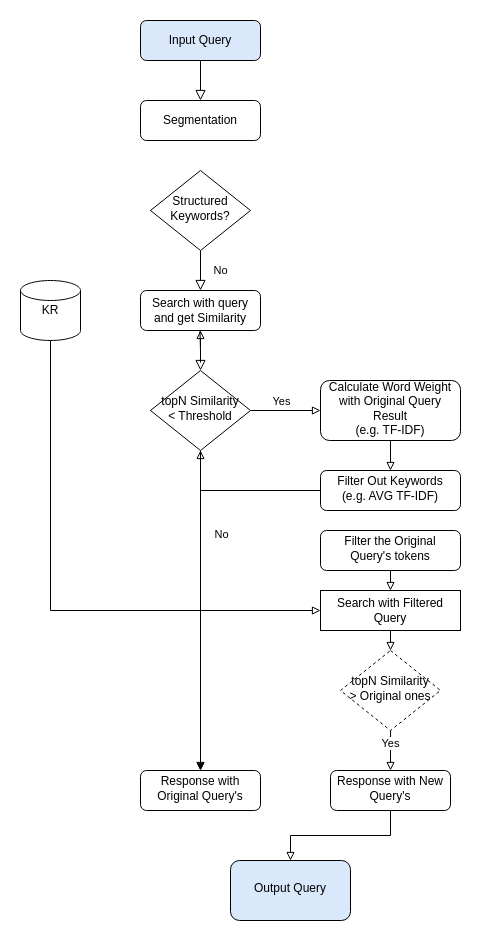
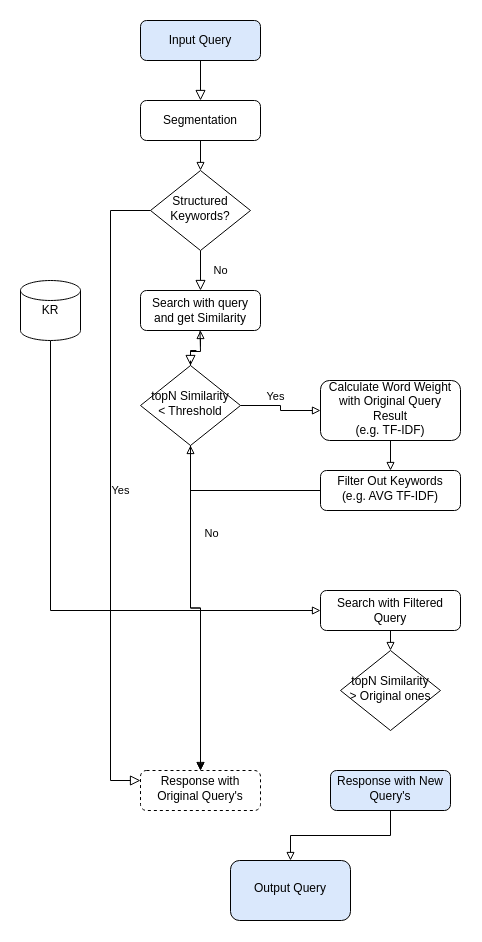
none -> (201, 151)
(201, 411) -> (191, 406)
none -> (111, 485)
(391, 551) -> none
(391, 576) -> none
(391, 611) -> (391, 611)
(391, 691) -> (391, 691)
(391, 746) -> none
(201, 791) -> (201, 791)
(391, 791) -> (391, 791)
